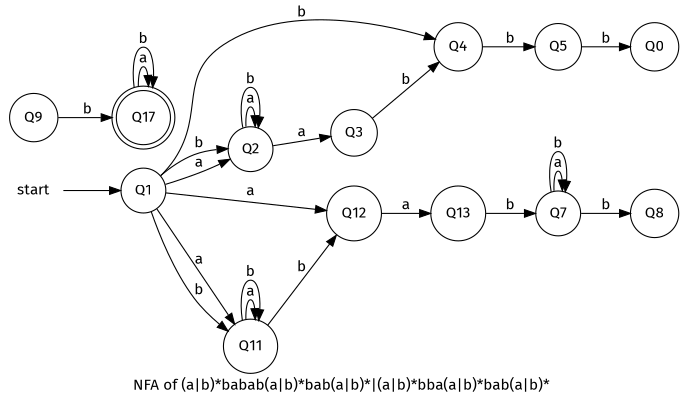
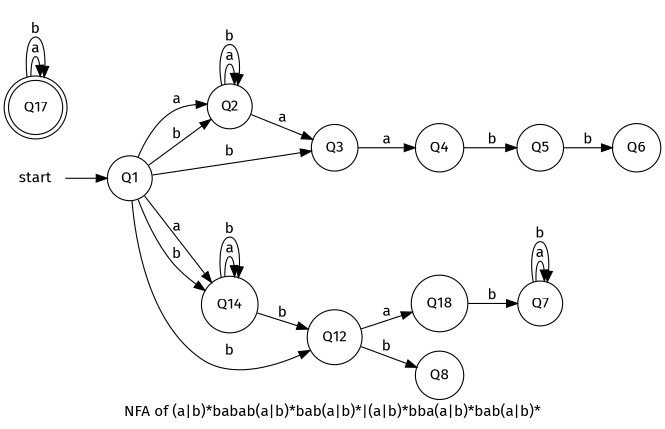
(249, 32) -> (227, 164)
(655, 47) -> (637, 148)
(406, 80) -> (387, 140)
(34, 118) -> none
(251, 191) -> (230, 351)
(458, 213) -> (440, 303)
(600, 213) -> (384, 355)
(251, 346) -> (230, 305)
